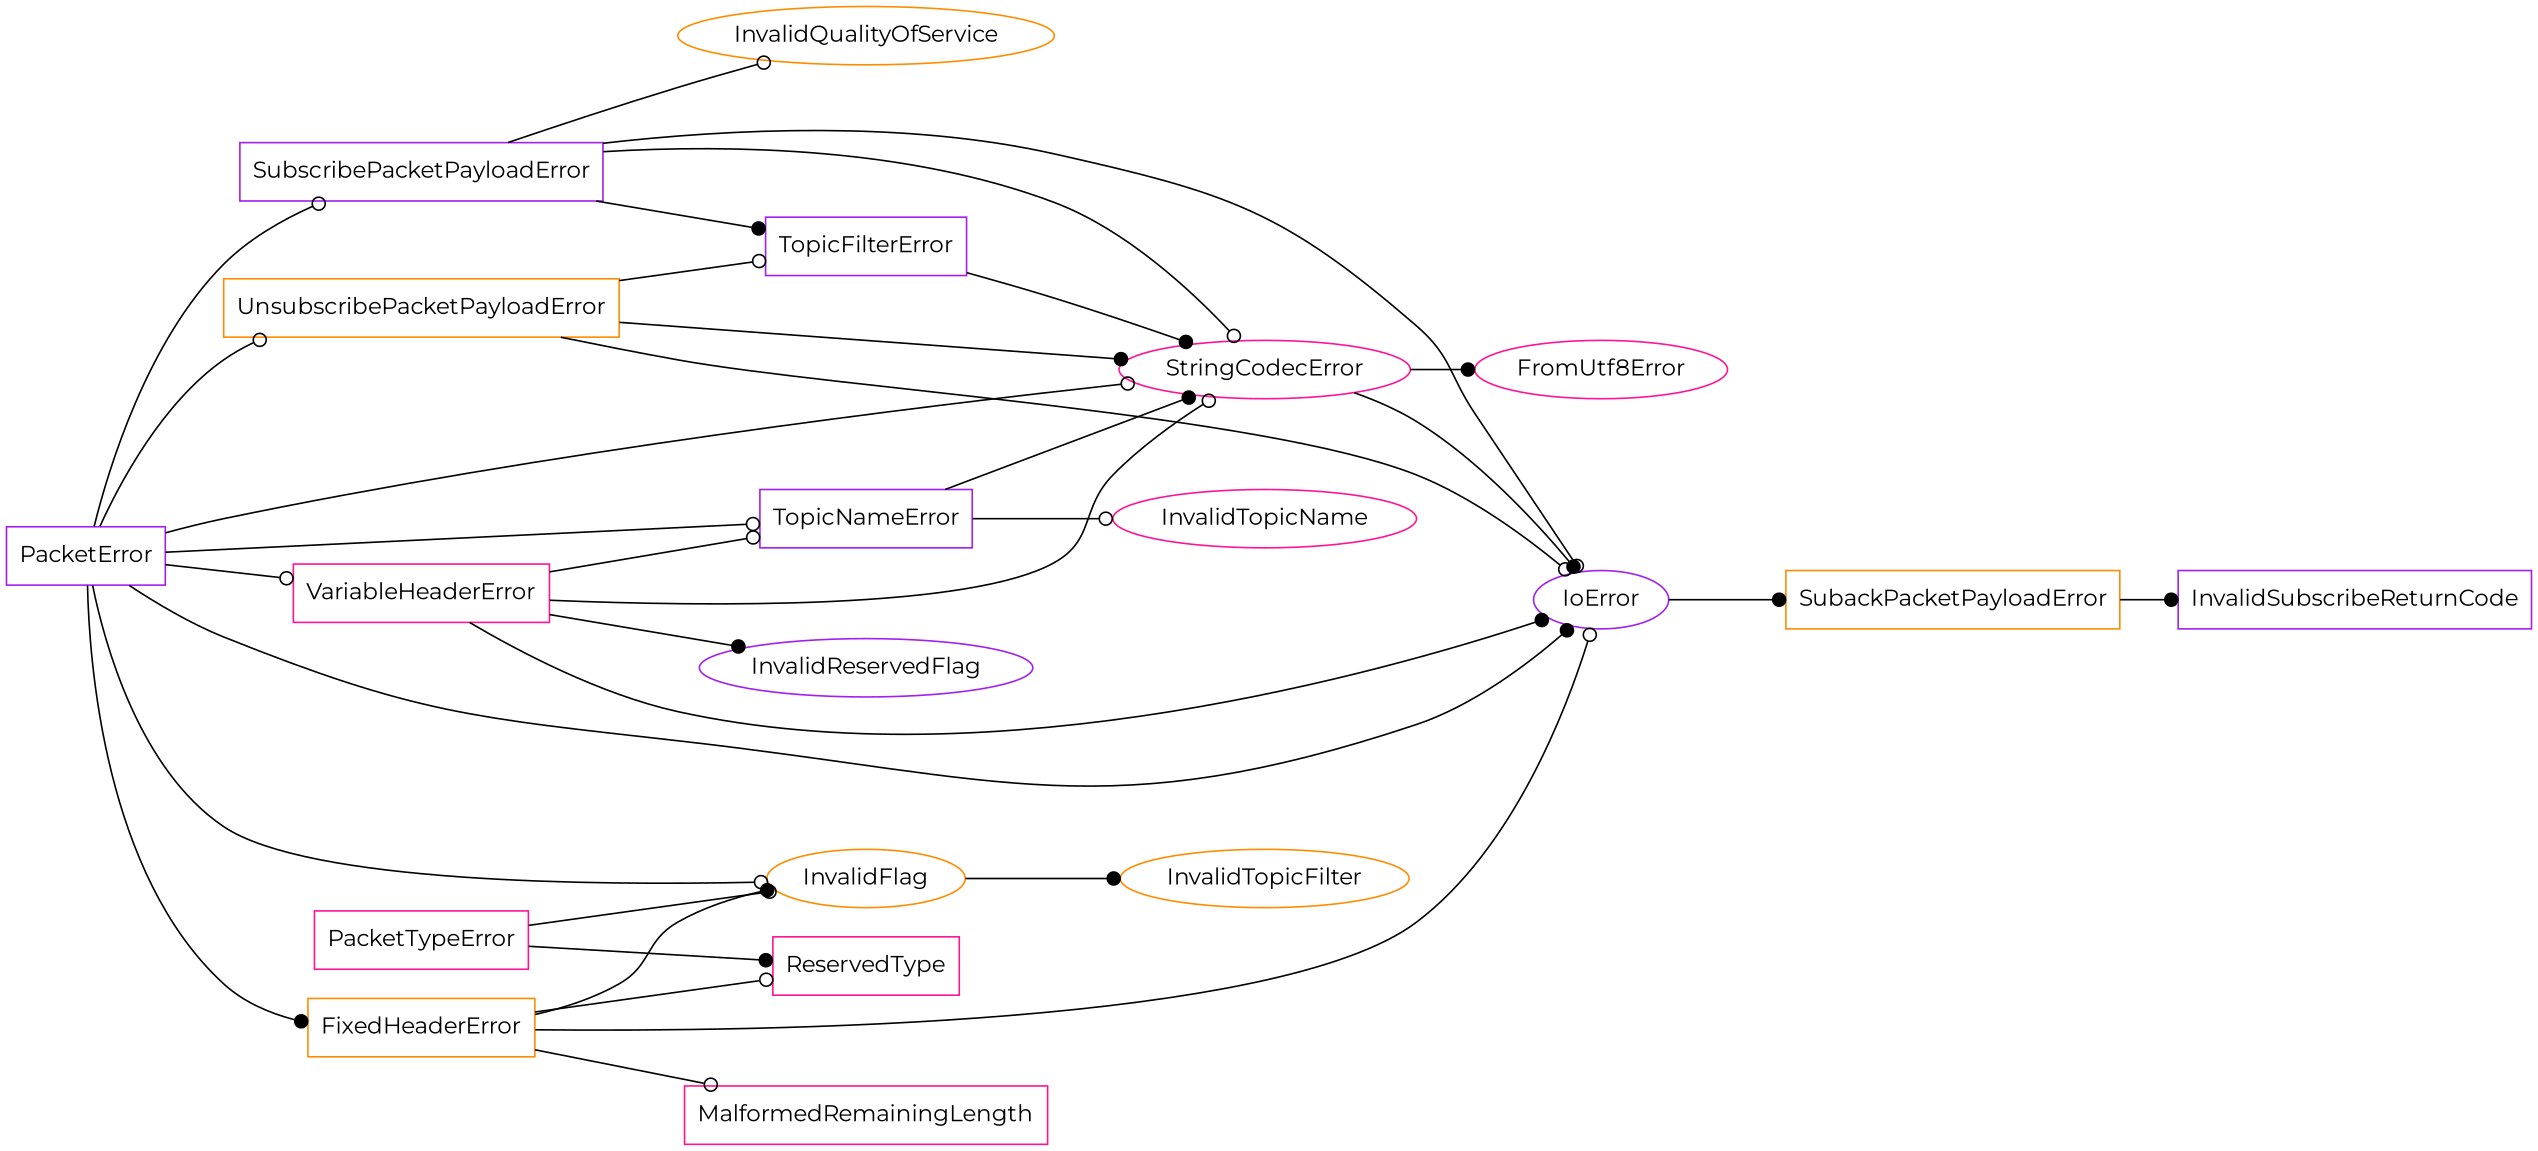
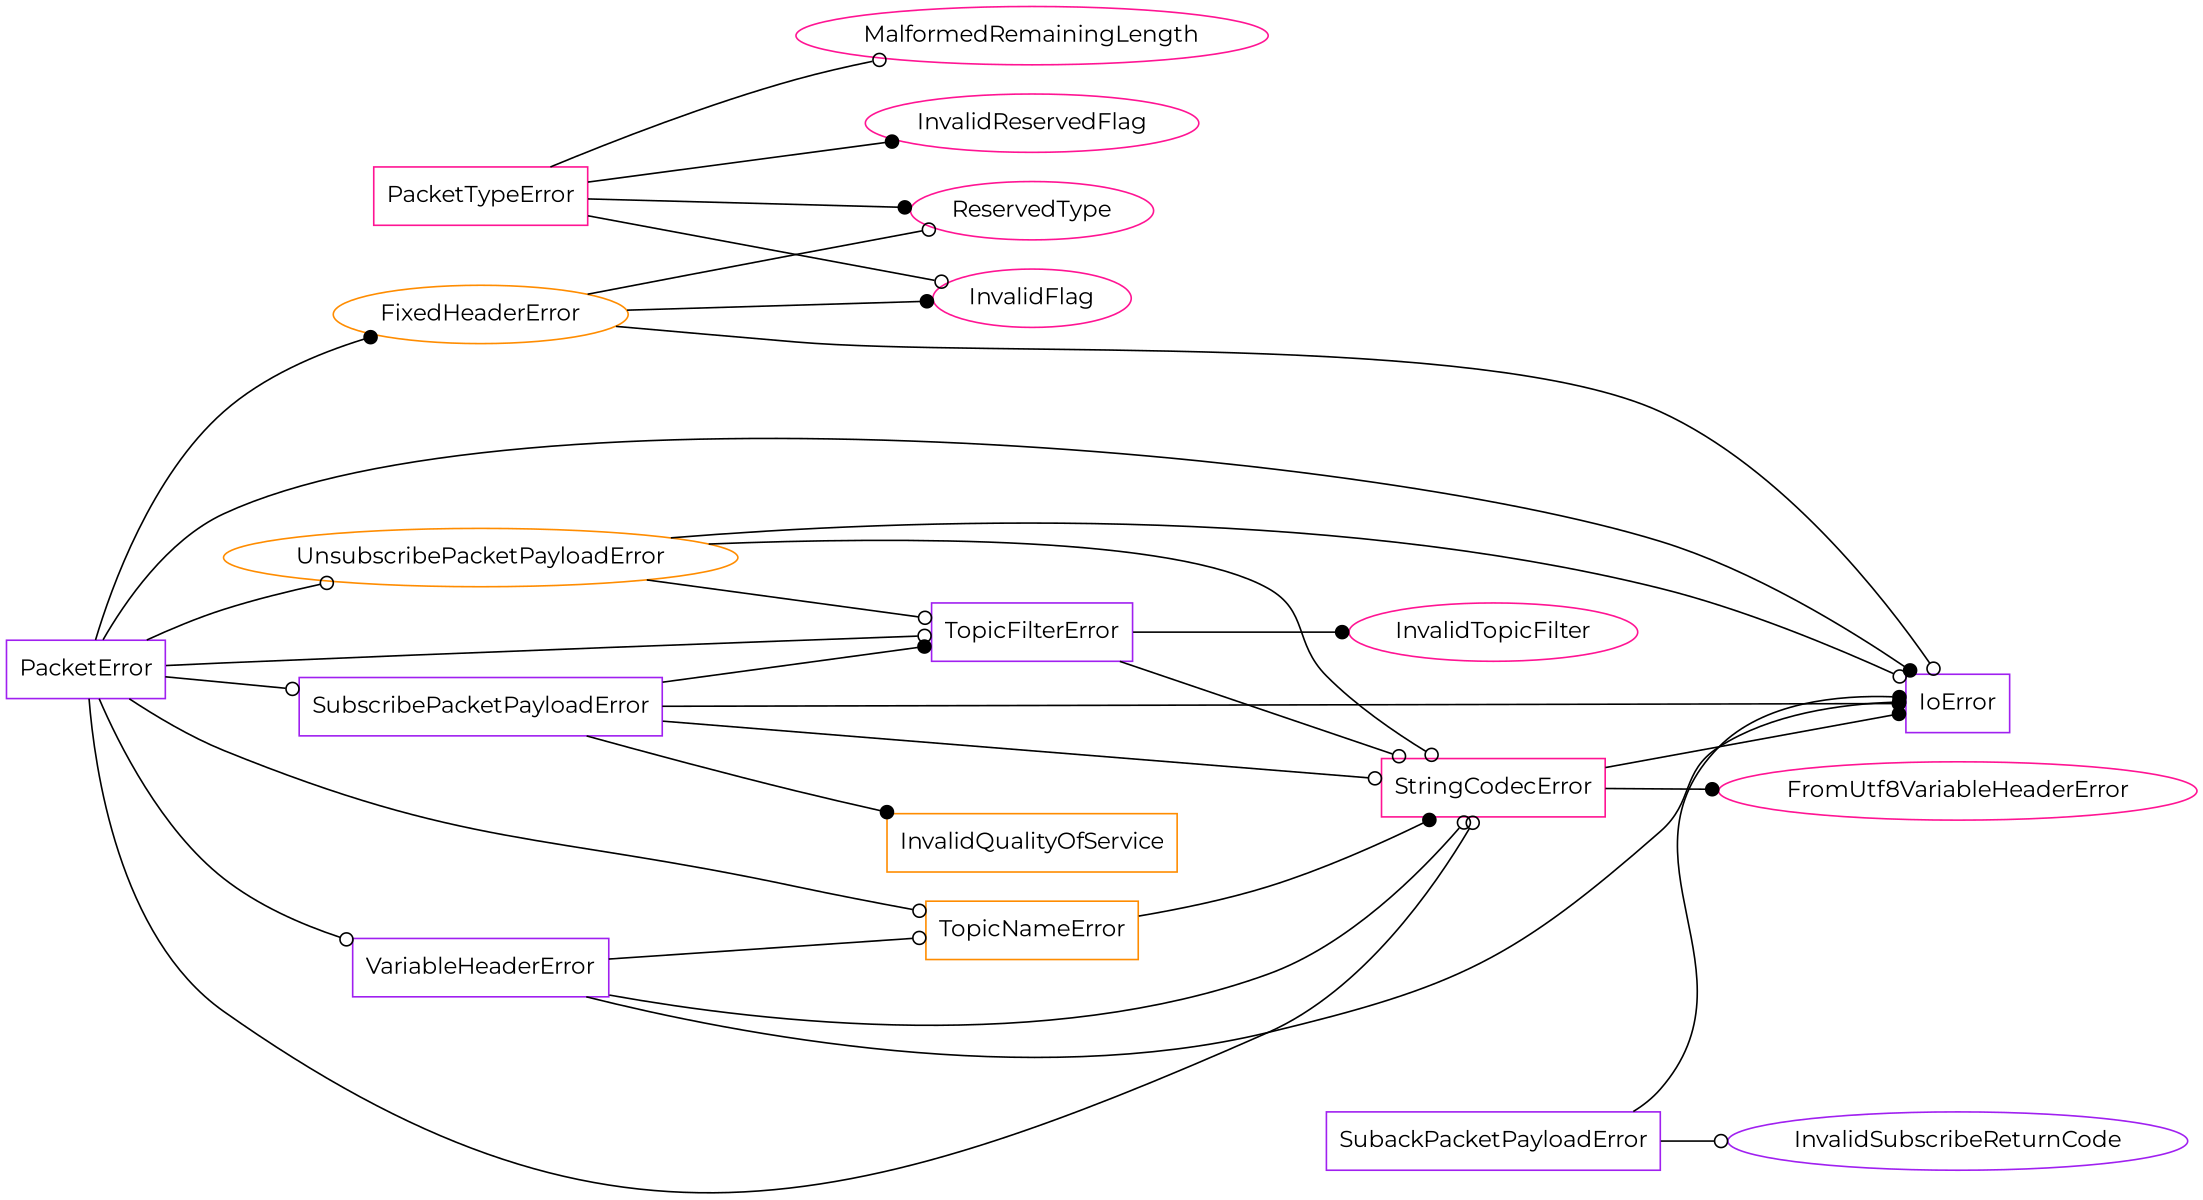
(866, 36) -> (1032, 843)
(632, 102) -> (733, 775)
(1169, 182) -> (1308, 705)
(1074, 304) -> (1283, 717)
(421, 308) -> (481, 558)
(867, 341) -> (1107, 550)
(1265, 370) -> (1493, 788)
(1601, 370) -> (1958, 791)
(866, 519) -> (1032, 930)
(1265, 519) -> none
(421, 593) -> (481, 968)
(1601, 600) -> (1958, 703)
(1721, 600) -> (1678, 842)
(1953, 600) -> (1493, 1141)
(2142, 600) -> (1688, 1141)
(2355, 600) -> (1958, 1141)
(641, 630) -> (737, 162)
(866, 668) -> (1032, 123)
(346, 864) -> (542, 650)
(866, 878) -> (1032, 298)
(1036, 878) -> (1234, 632)
(1265, 878) -> (1493, 632)
(866, 966) -> (1032, 211)
(421, 1028) -> (481, 314)
(619, 1067) -> (709, 107)
(866, 1115) -> (1032, 36)
